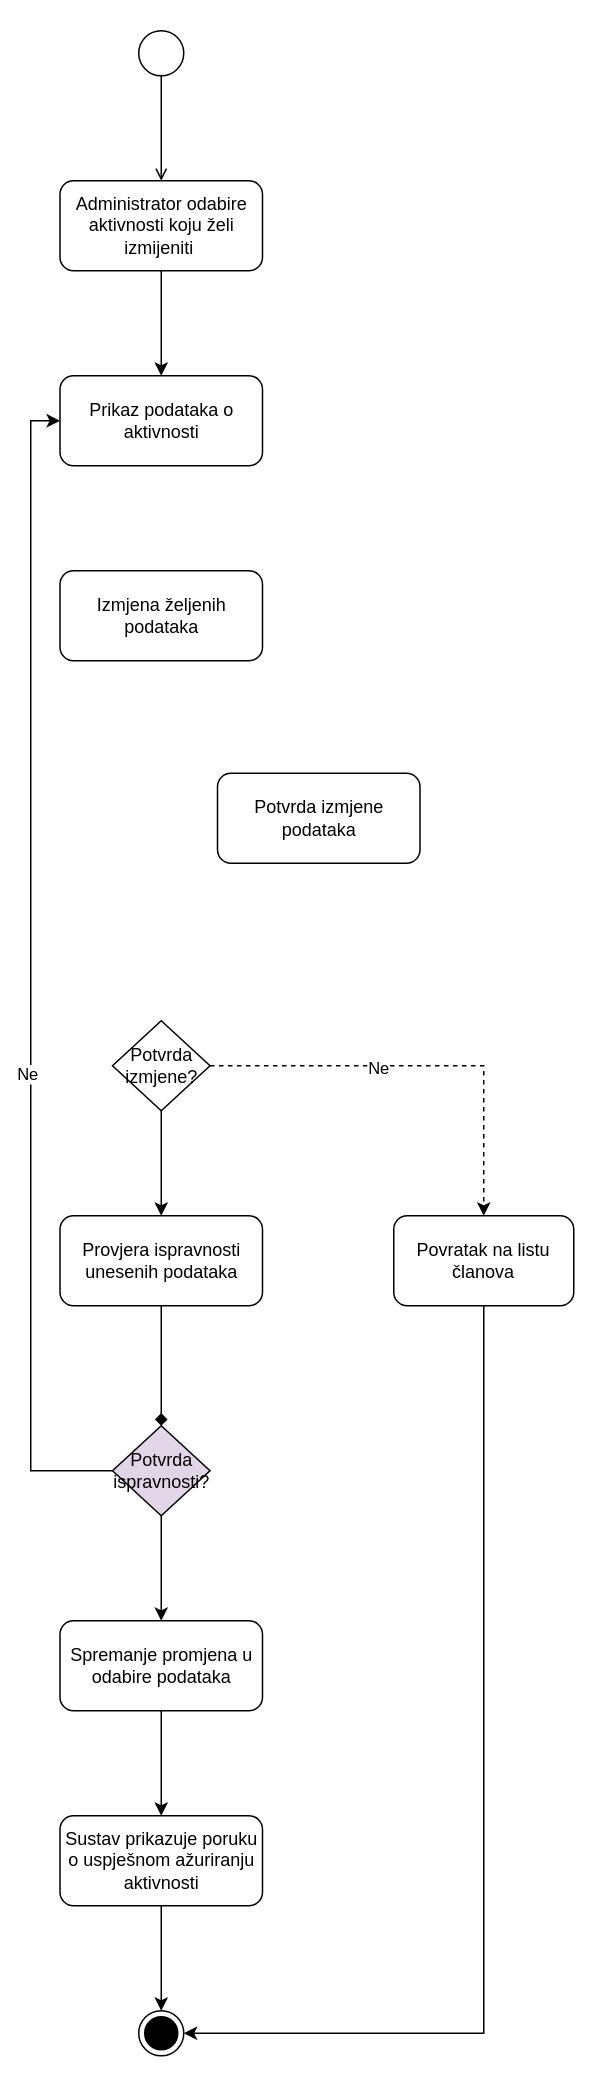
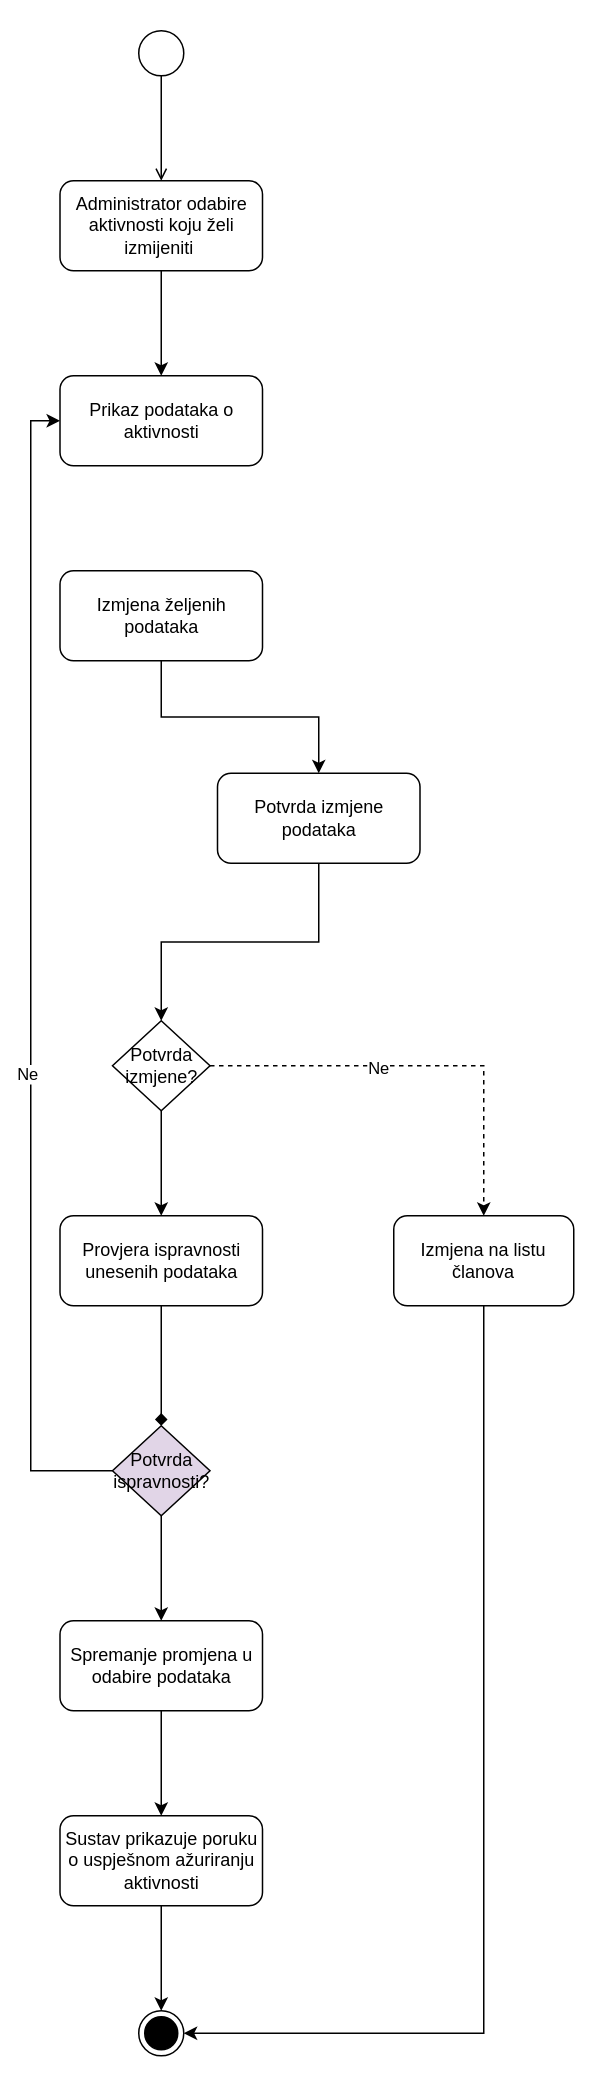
none -> (234, 717)
none -> (245, 942)
(484, 1261) -> (484, 1261)
